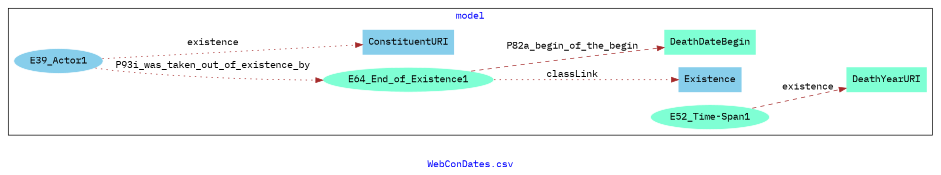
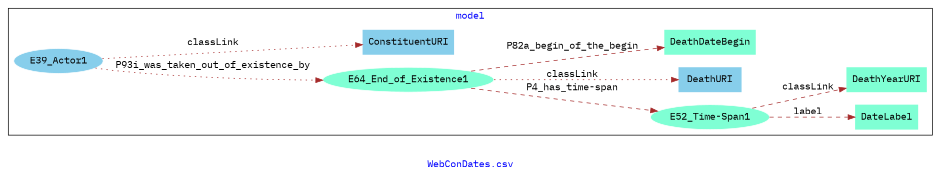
(213, 43) -> (213, 43)
(710, 80) -> (710, 80)
(808, 87) -> (808, 87)
none -> (561, 100)
none -> (887, 117)
